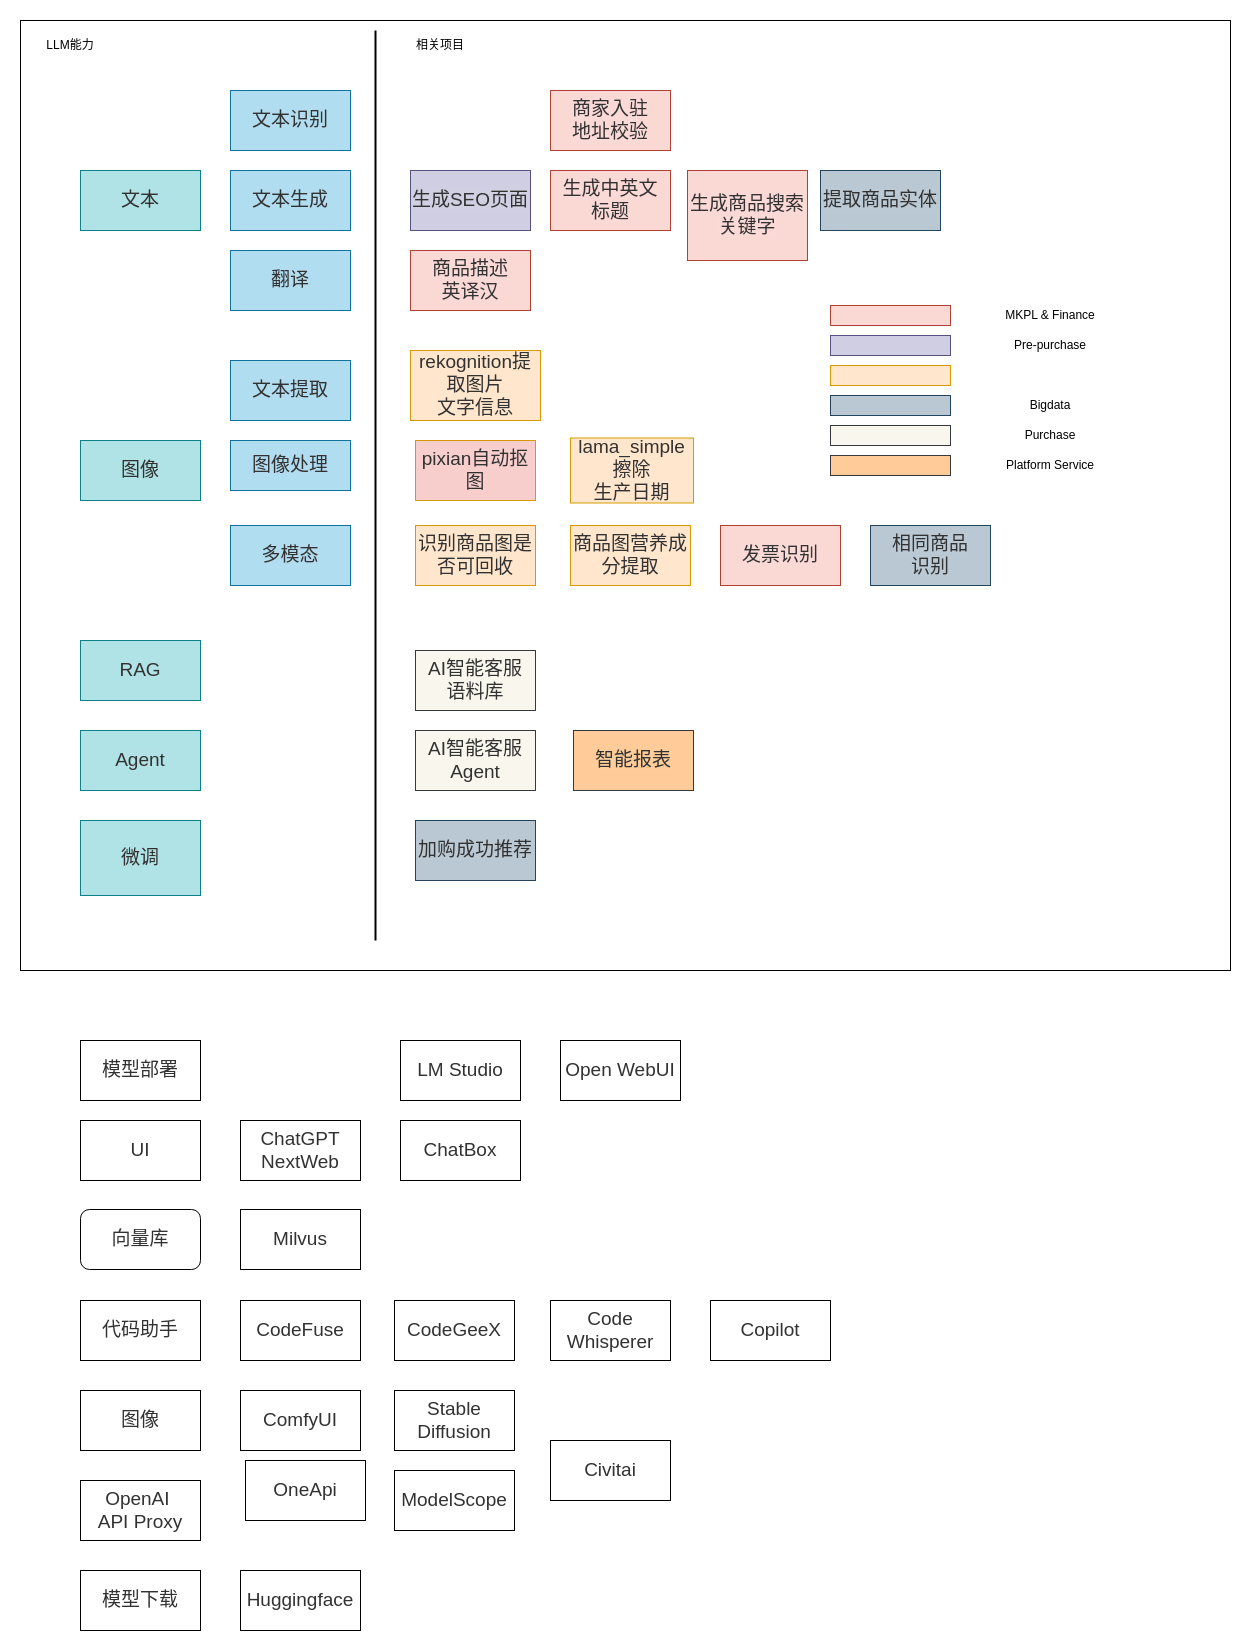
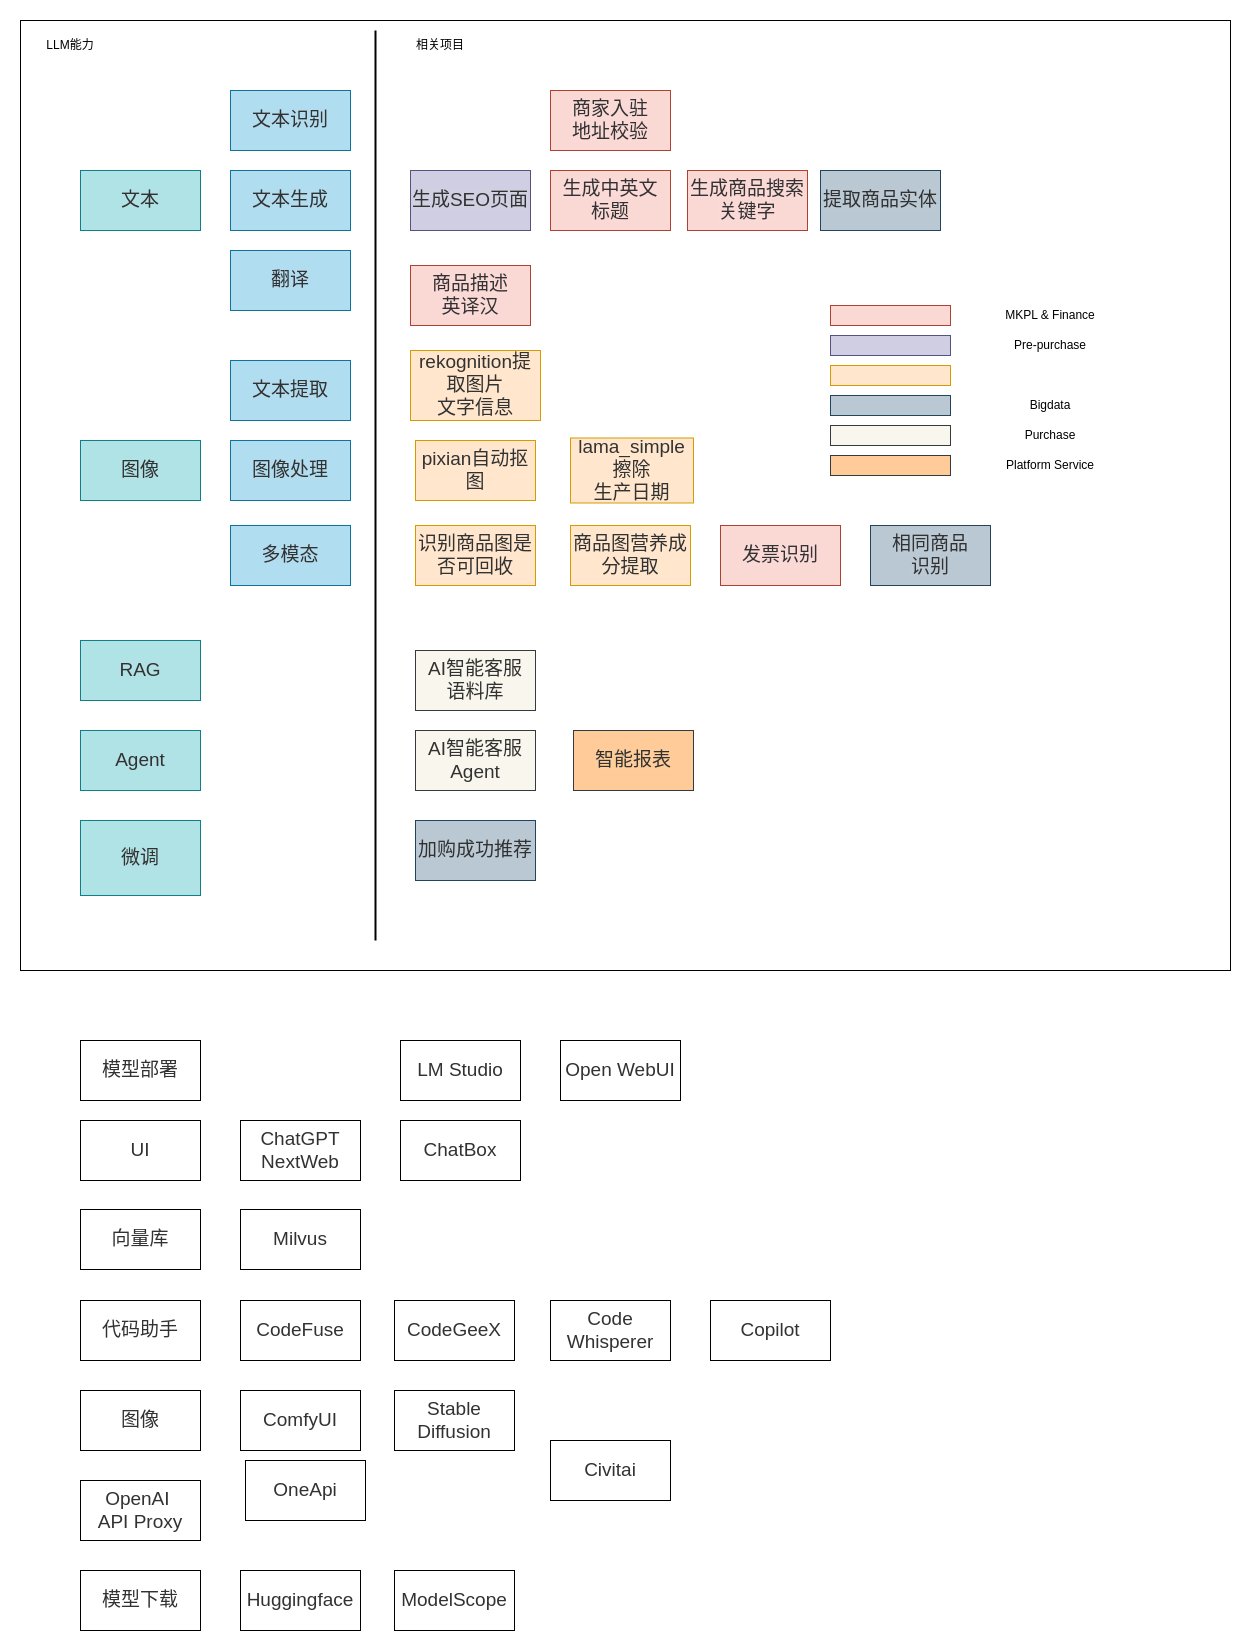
(748, 216) -> (748, 201)
(471, 281) -> (471, 296)
(291, 466) -> (291, 471)
(476, 471) -> (476, 471)
(141, 1240) -> (141, 1240)
(455, 1501) -> (455, 1601)
